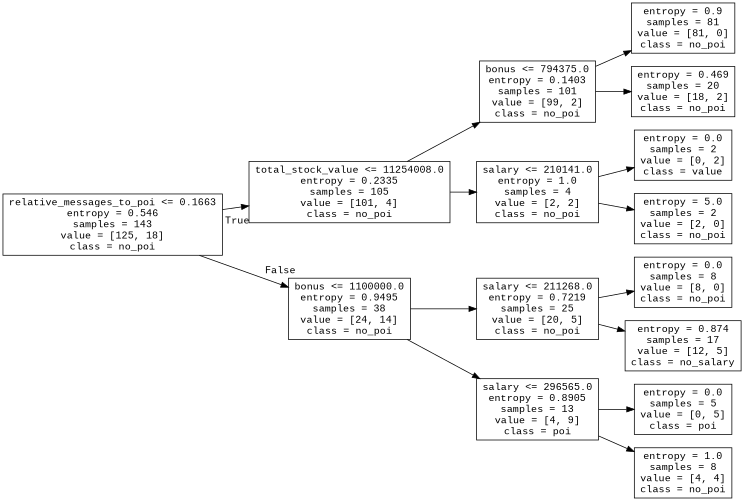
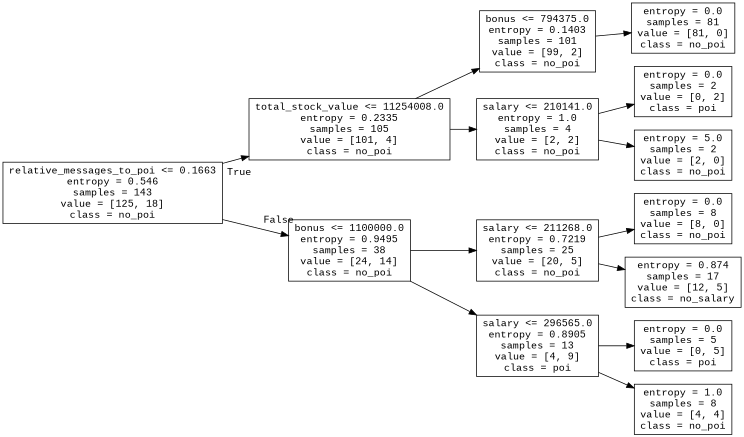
(683, 28) -> (683, 28)
(683, 92) -> none
(683, 155) -> (683, 92)
